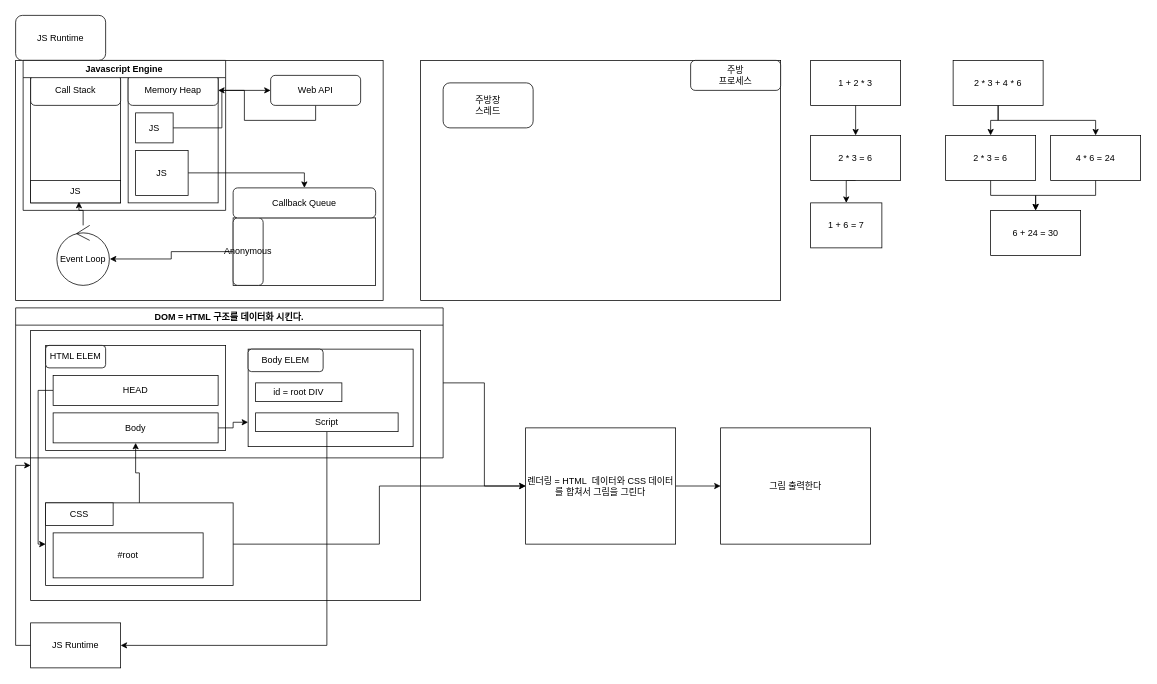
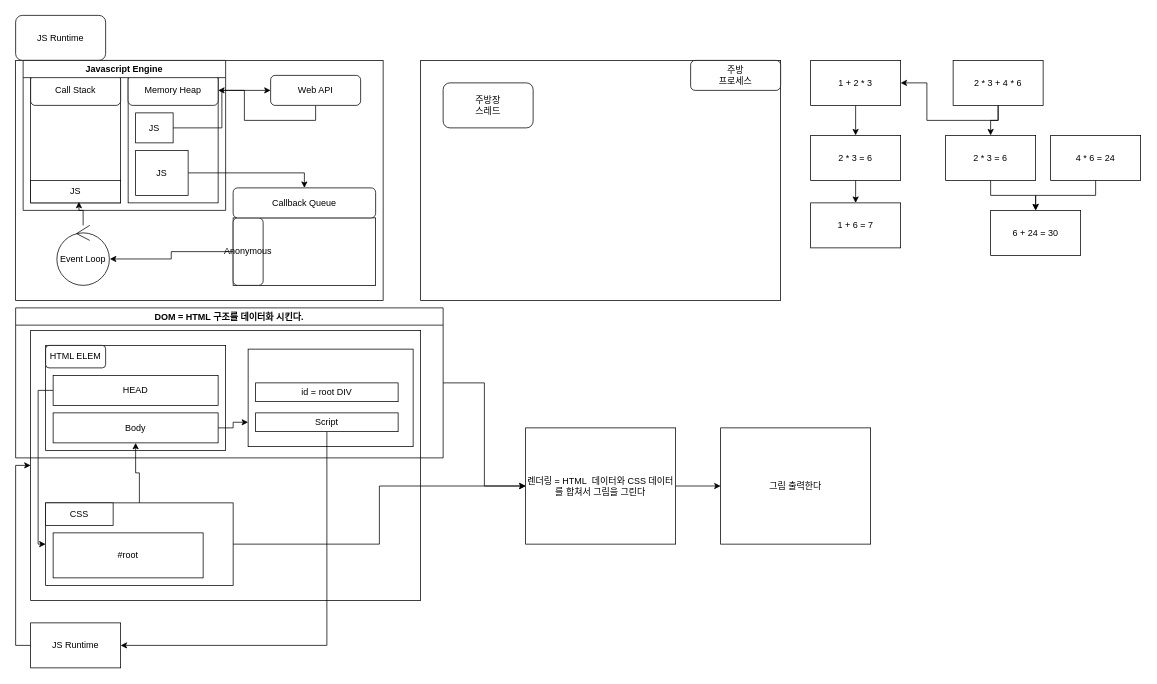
(1052, 120) -> (957, 120)
(846, 225) -> (855, 225)
(285, 360) -> none
(299, 392) -> (327, 392)
